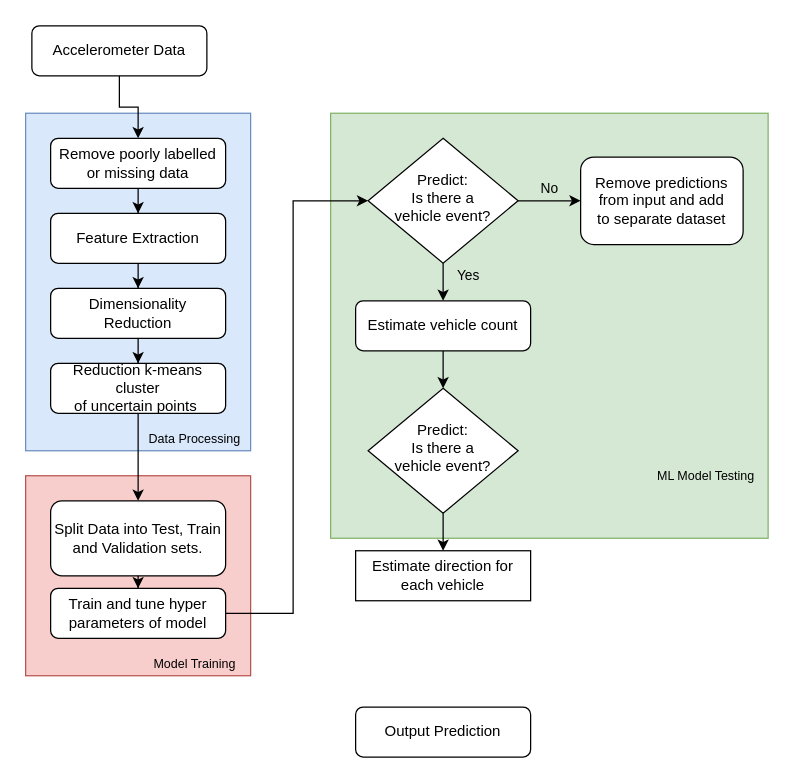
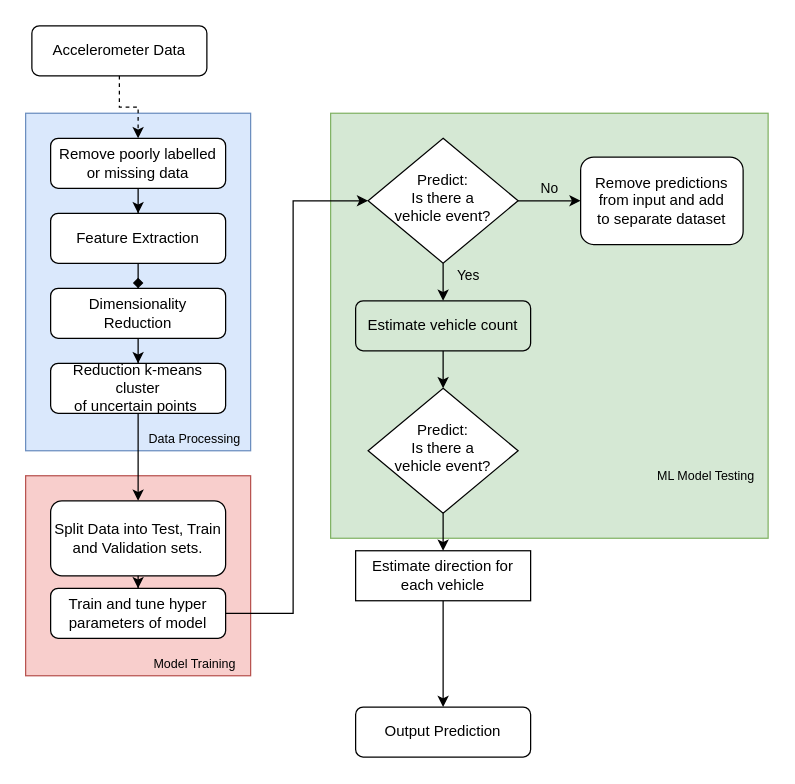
(126, 107) -> (126, 107)
(138, 278) -> (138, 277)
(443, 326) -> (443, 326)
none -> (443, 650)
